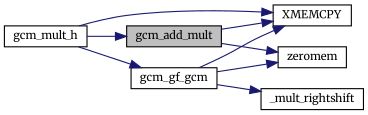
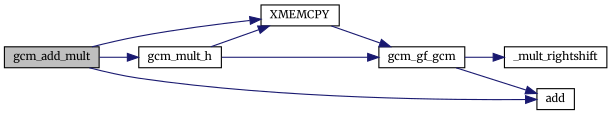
(101, 36) -> (113, 57)
(231, 52) -> (356, 34)
(312, 57) -> (556, 99)
